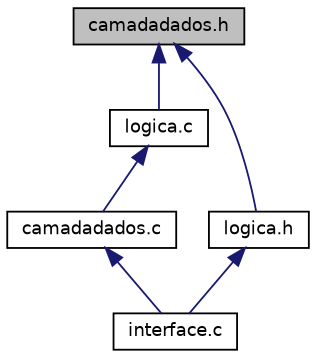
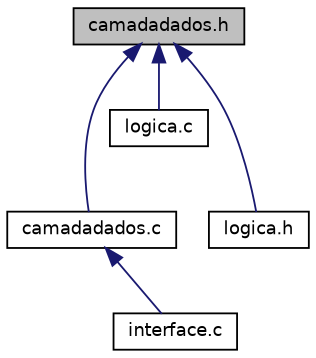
(120, 187) -> (89, 129)
(211, 288) -> none
